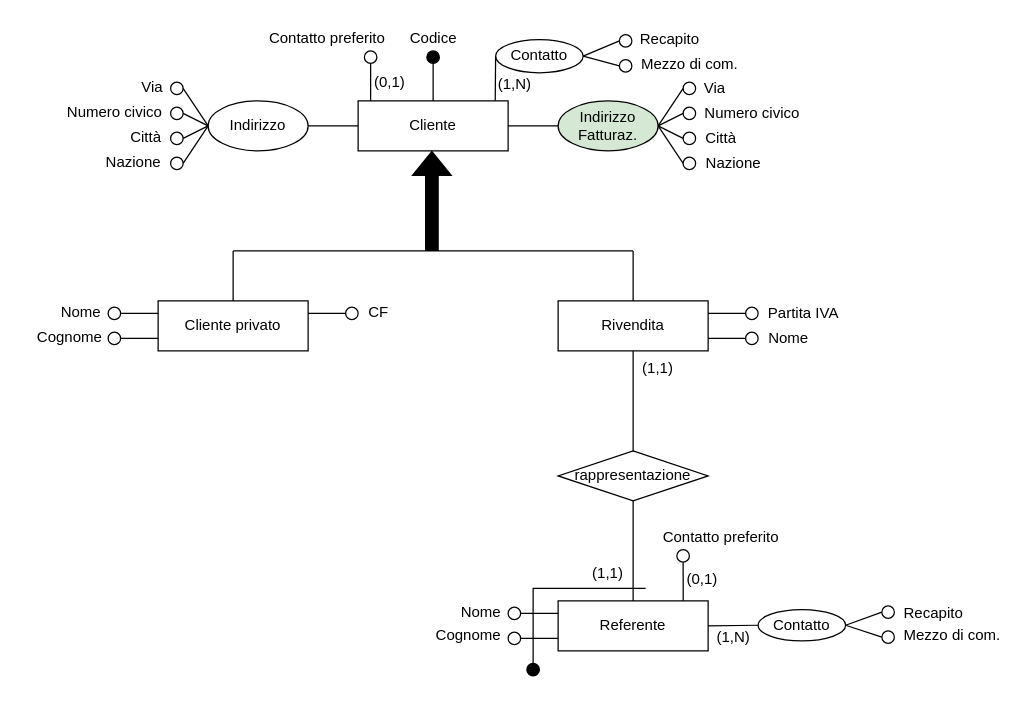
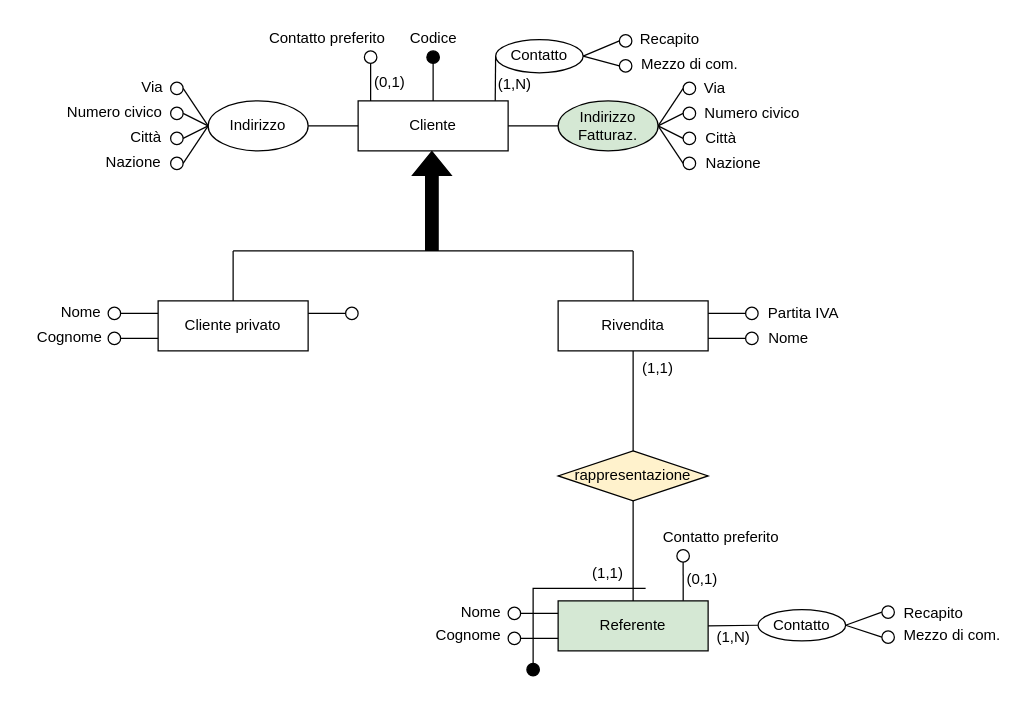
(378, 312) -> none
(633, 476) -> (633, 476)
(633, 626) -> (633, 626)
